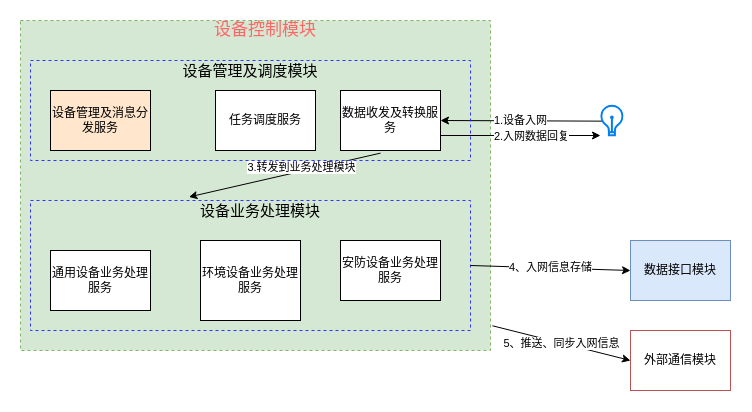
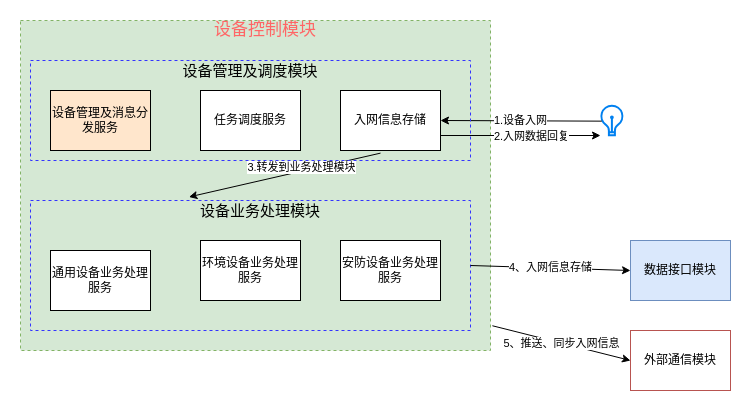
(266, 121) -> (251, 121)
(391, 121) -> (391, 121)
(251, 281) -> (251, 271)
